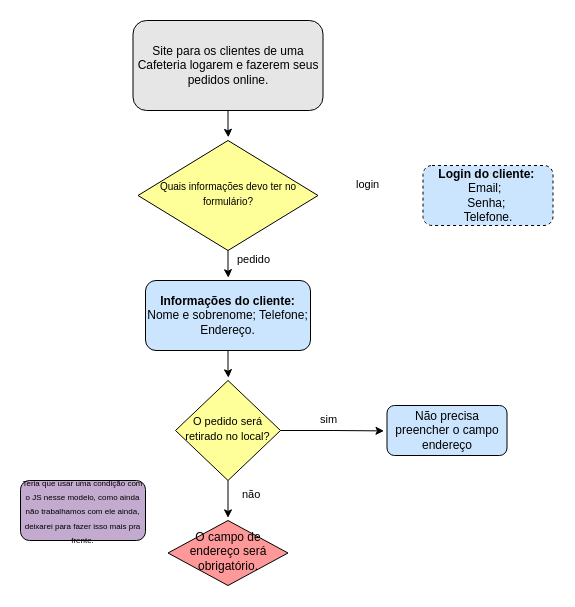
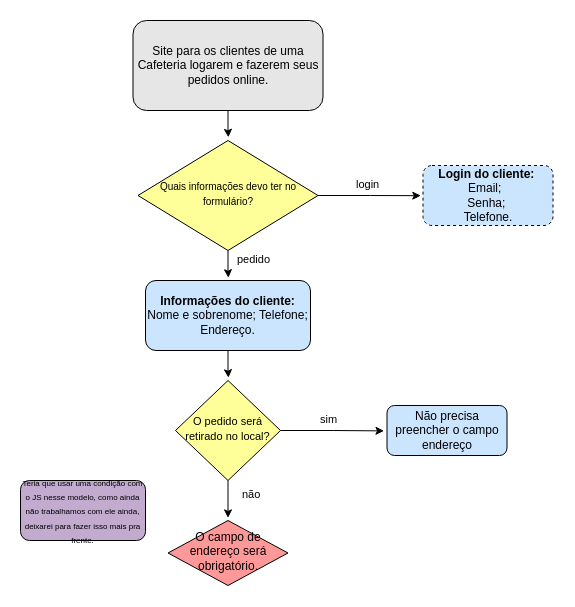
none -> (365, 196)
